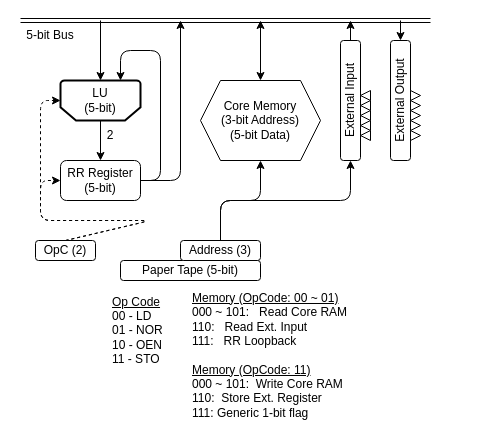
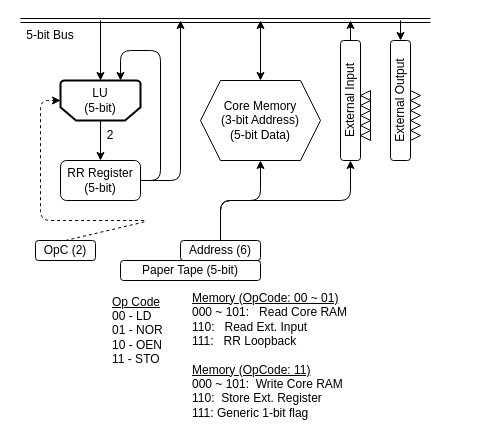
(47, 181) -> none
(221, 251) -> (221, 251)
